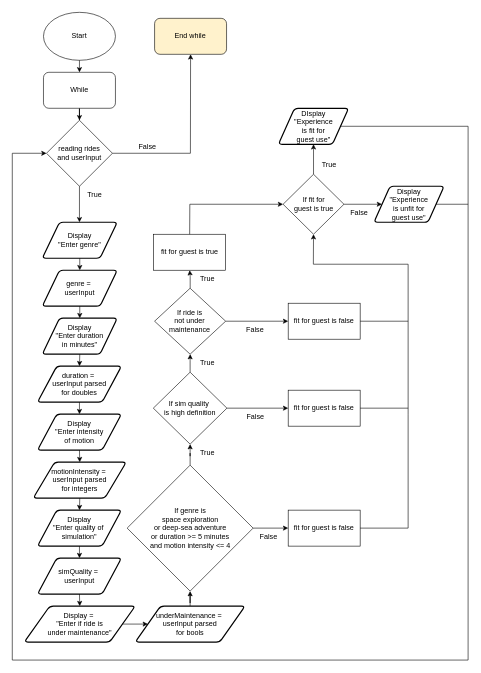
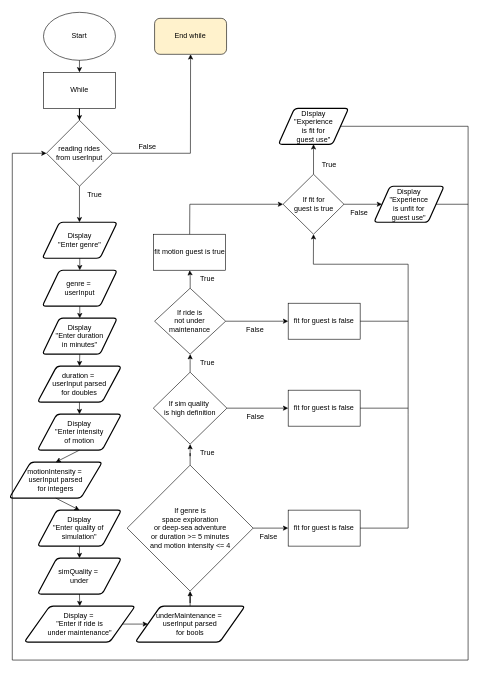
(80, 90) -> (80, 90)
(80, 153) -> (80, 153)
(190, 252) -> (190, 252)
(80, 480) -> (56, 480)
(80, 576) -> (80, 576)
